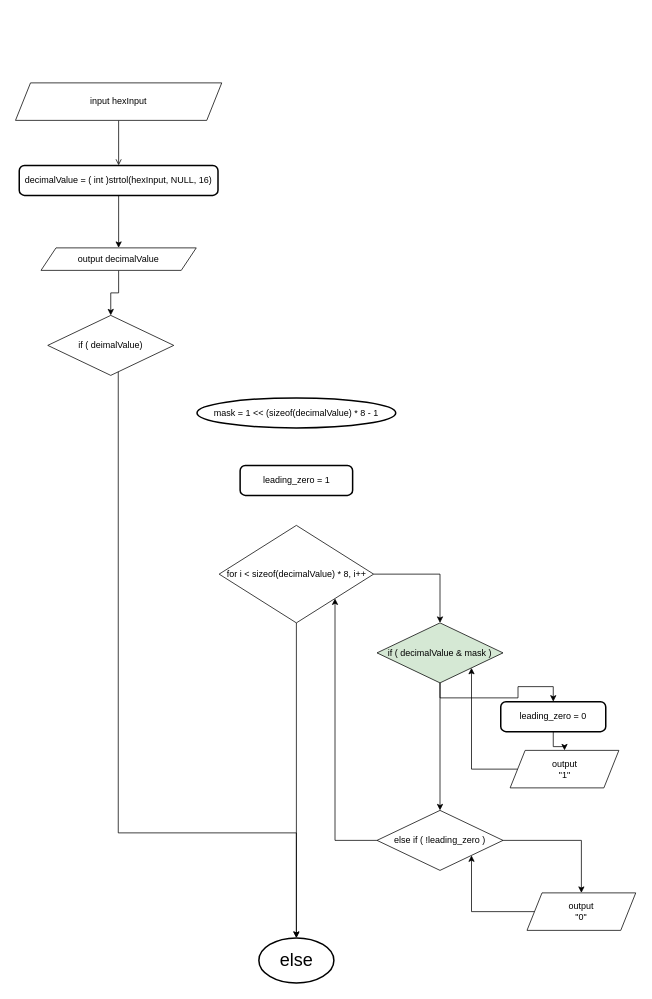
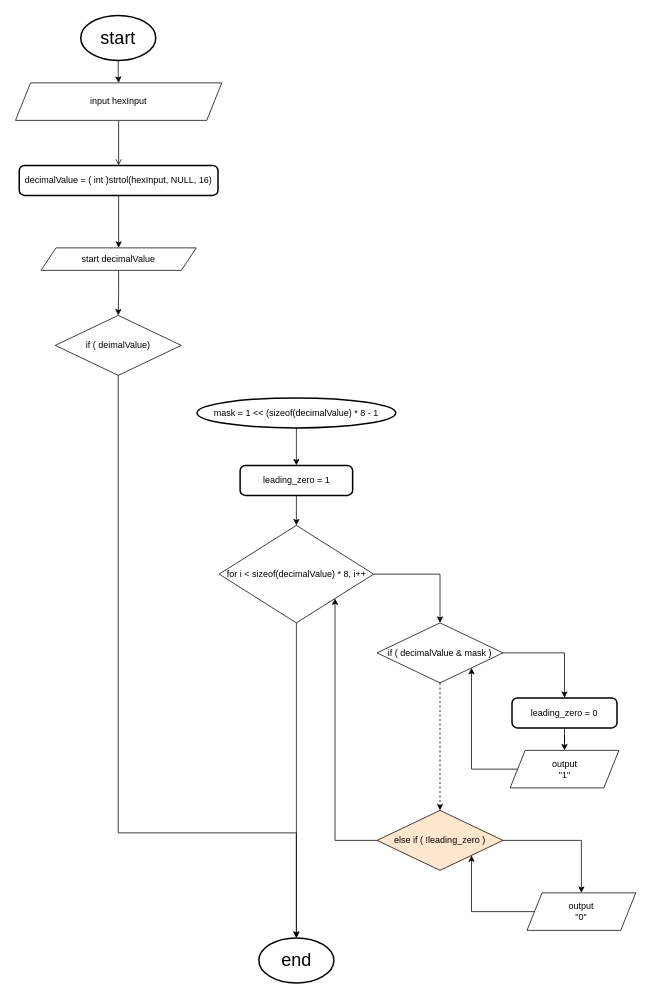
none -> (118, 38)
none -> (118, 68)
(119, 259) -> (119, 259)
(111, 345) -> (118, 345)
none -> (296, 444)
none -> (296, 507)
(440, 653) -> (440, 653)
(553, 717) -> (564, 713)
(440, 751) -> (440, 751)
(440, 840) -> (440, 840)
(297, 960) -> (297, 960)
